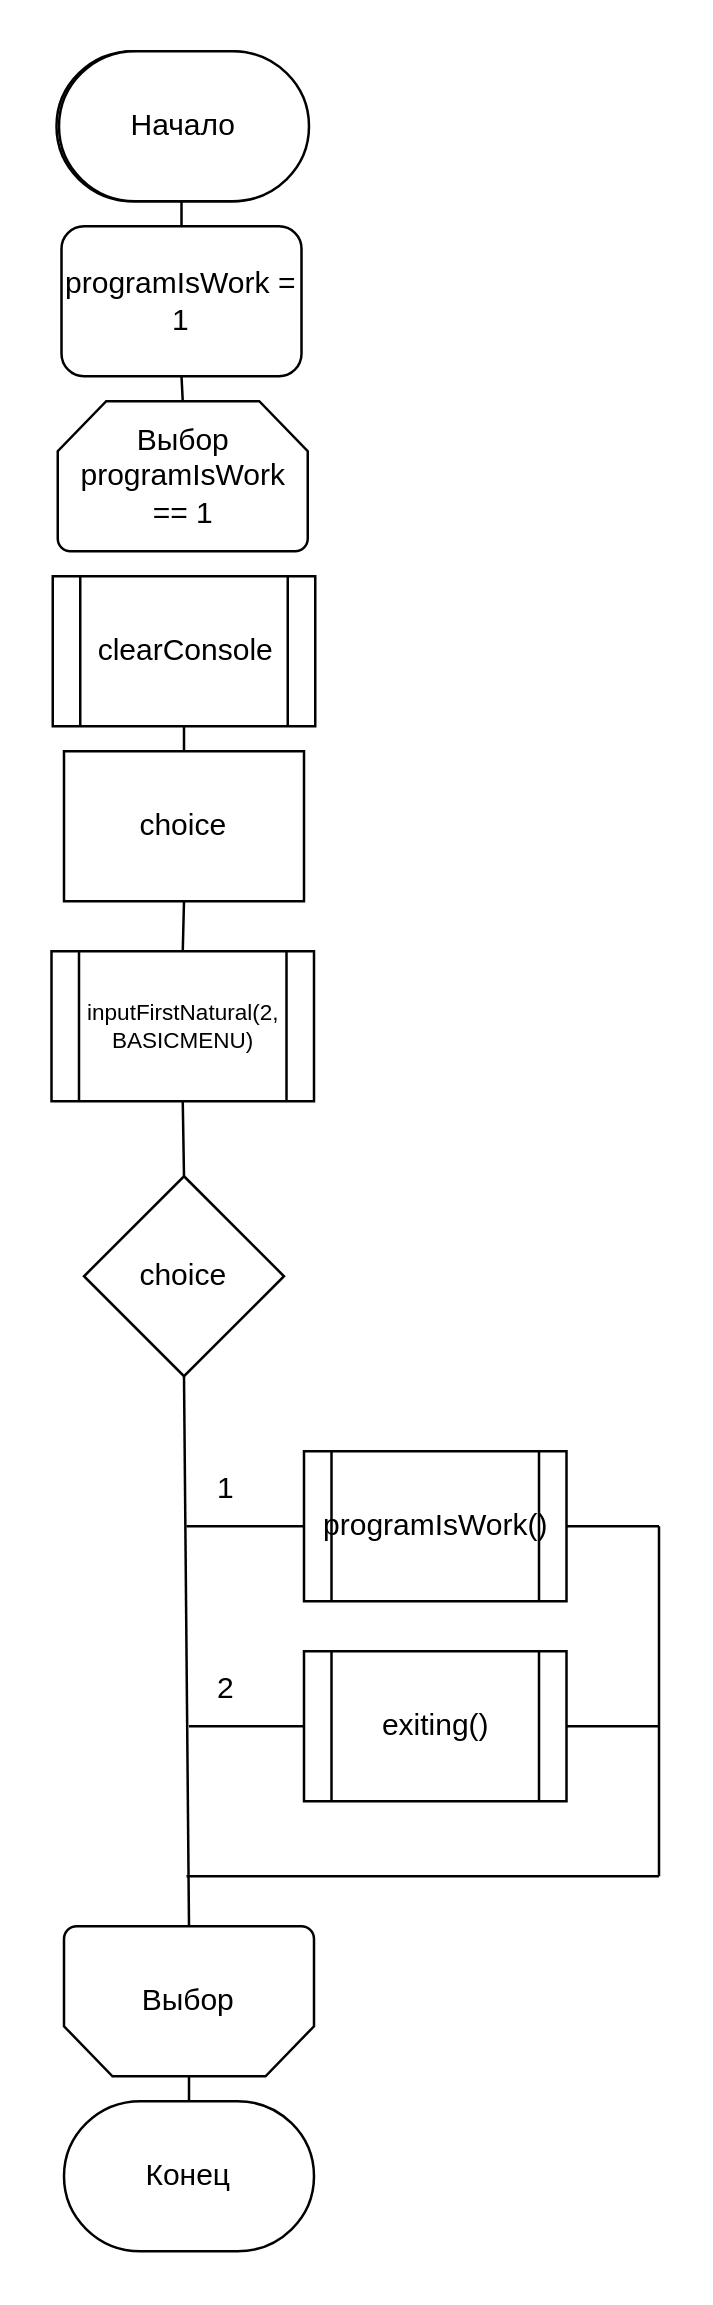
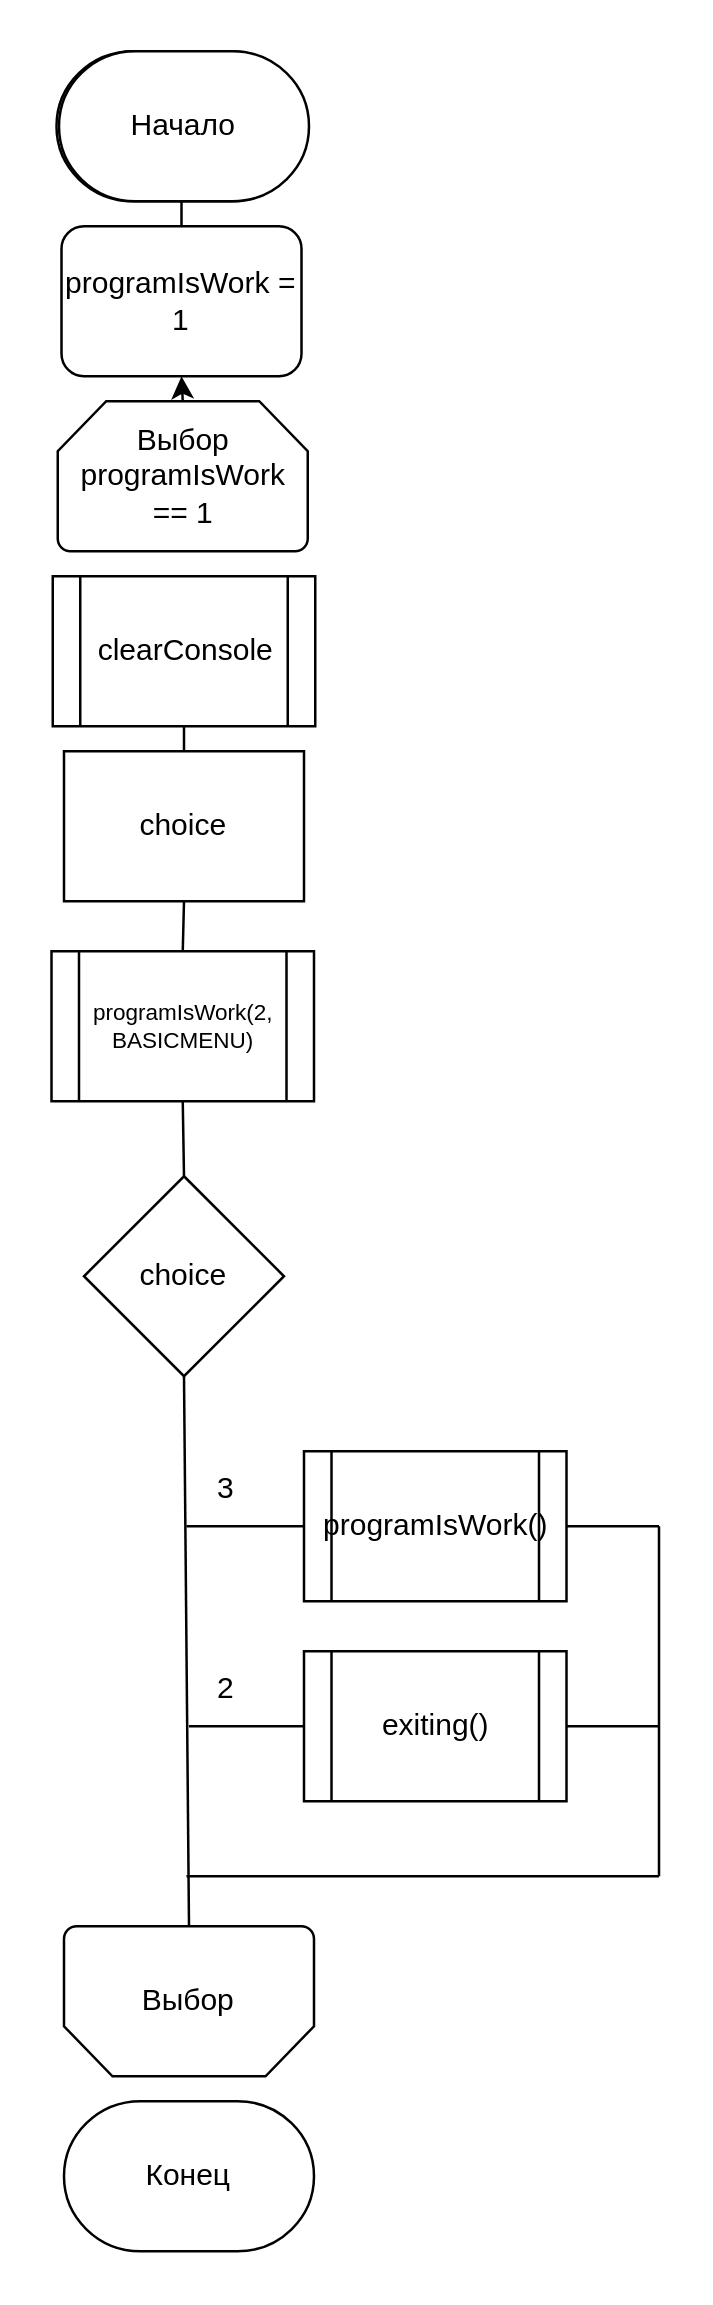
(182, 387) -> (182, 394)
(184, 1026) -> (184, 1026)
(226, 1489) -> (226, 1489)
(189, 2088) -> none
